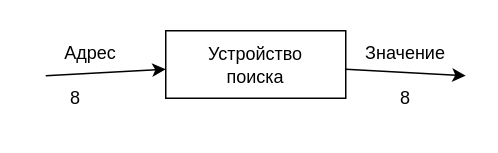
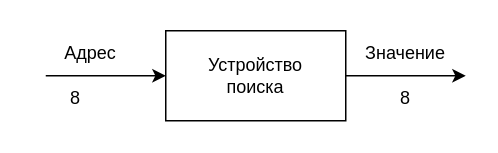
(256, 65) -> (256, 76)
